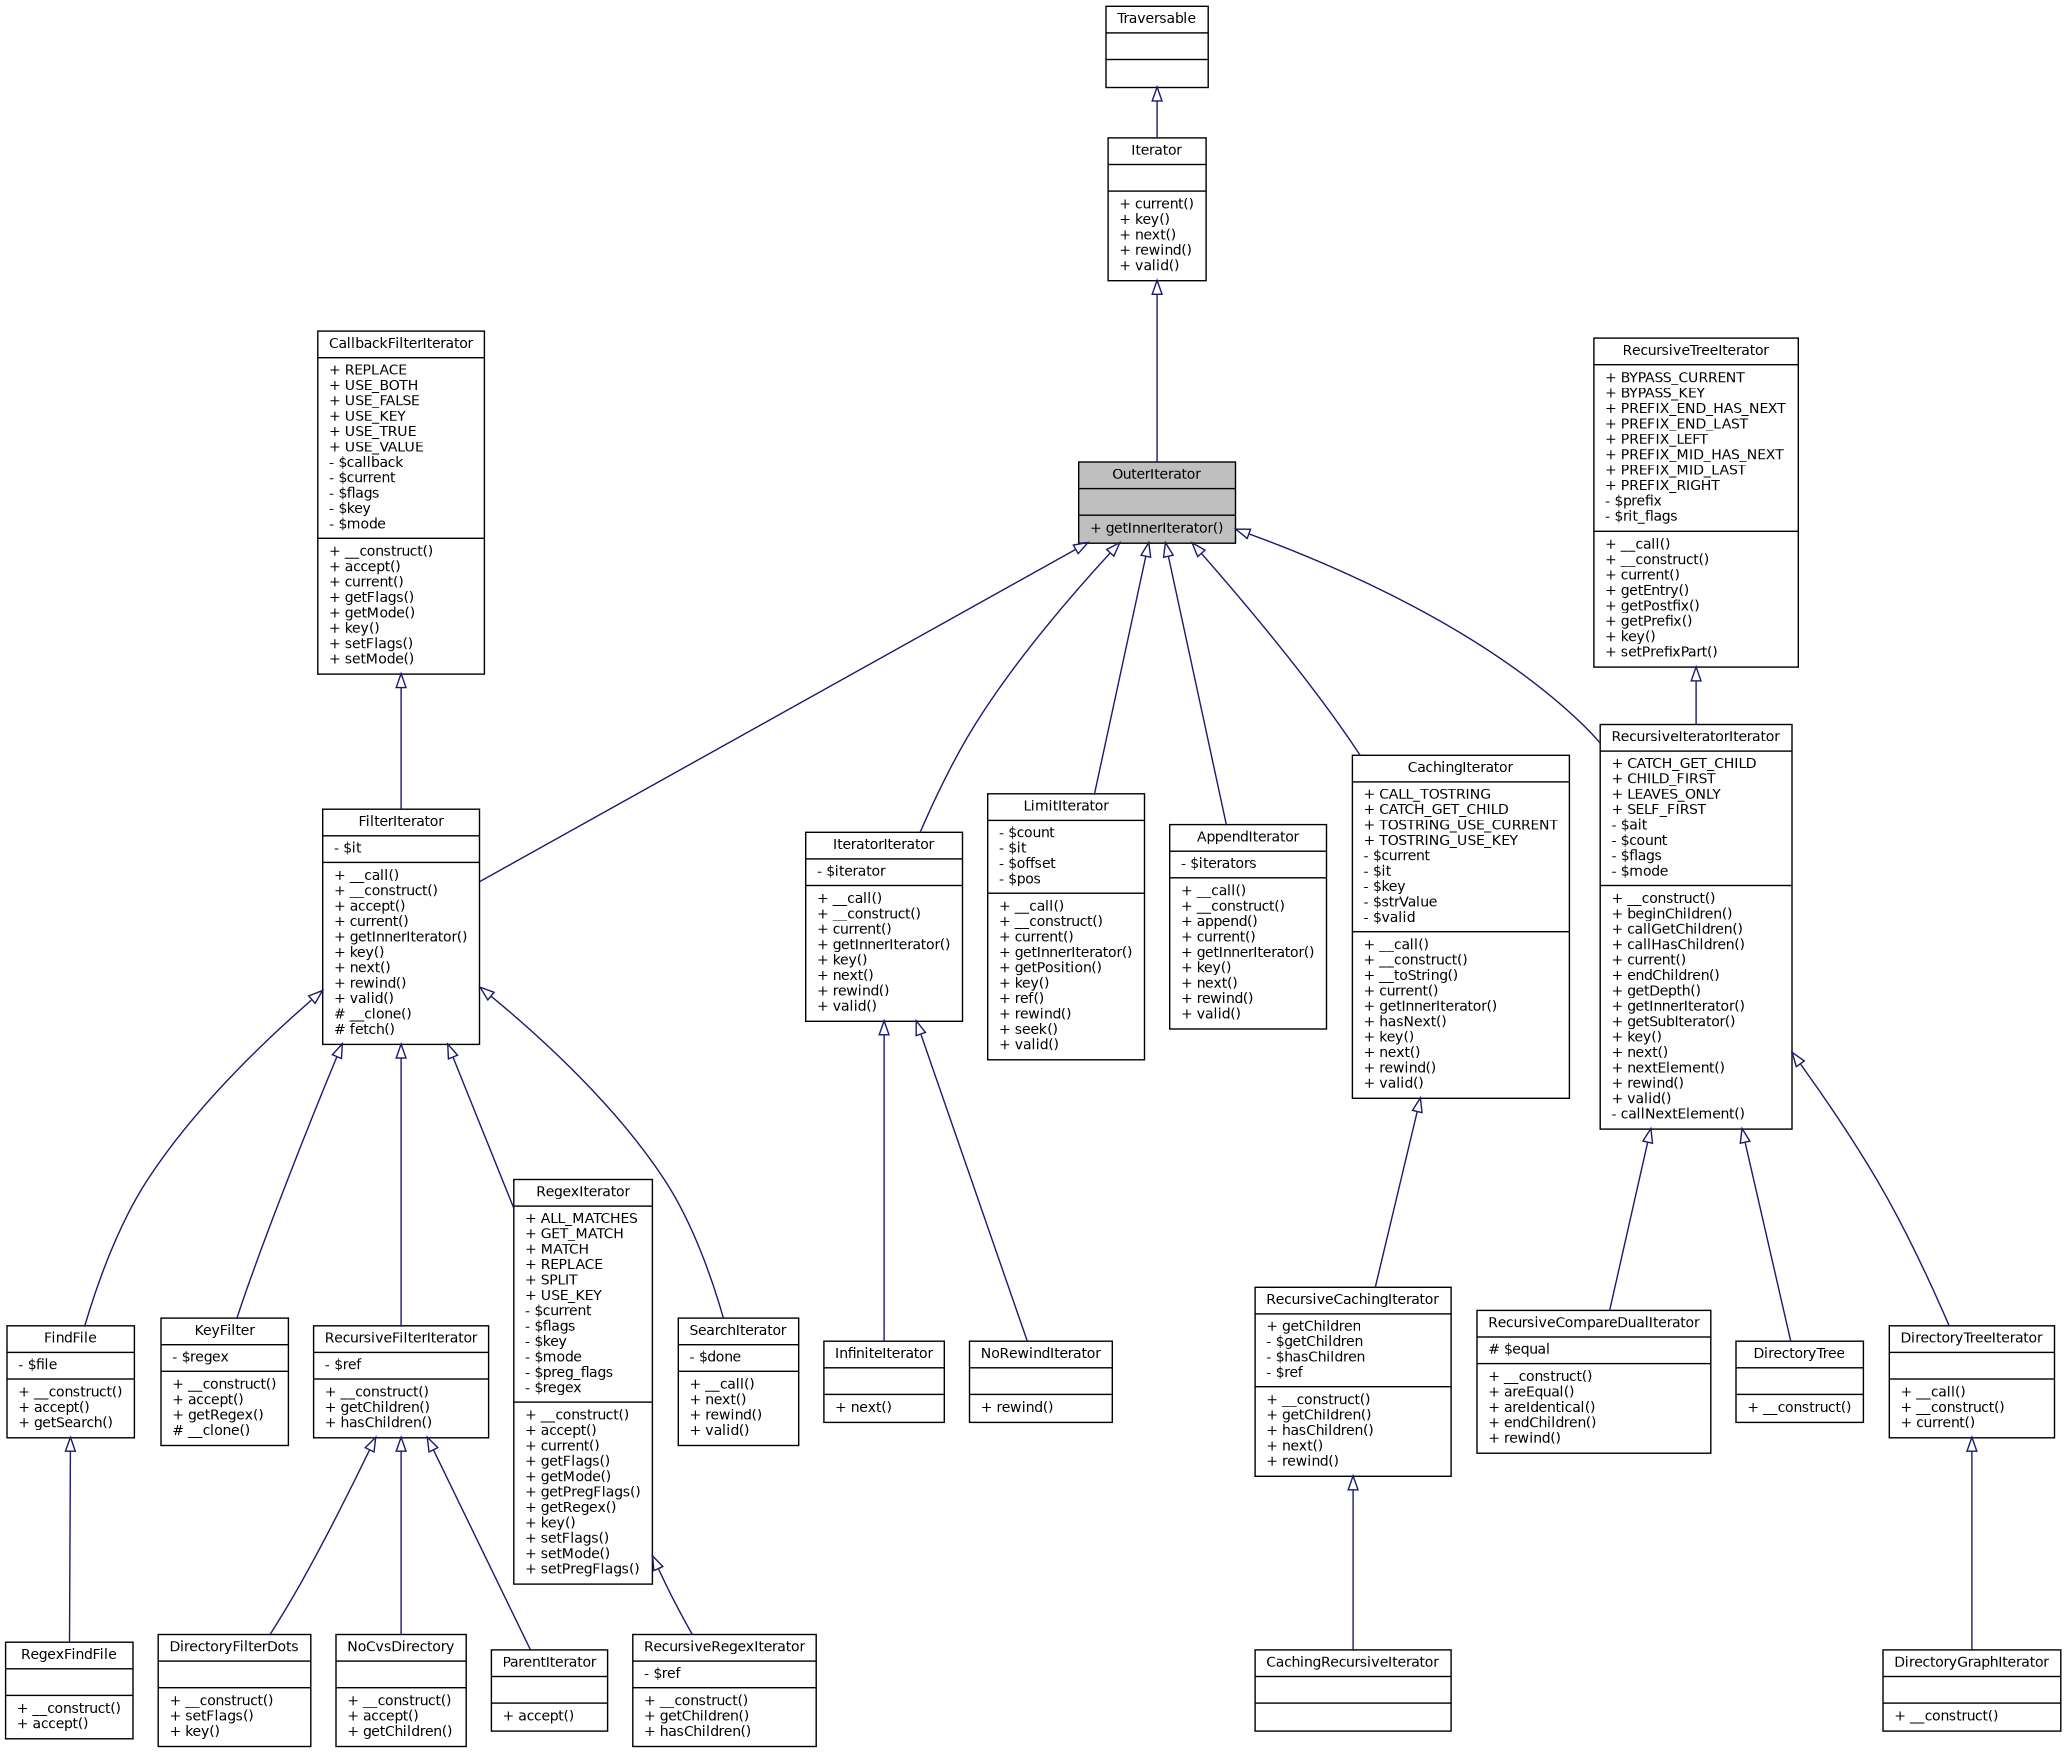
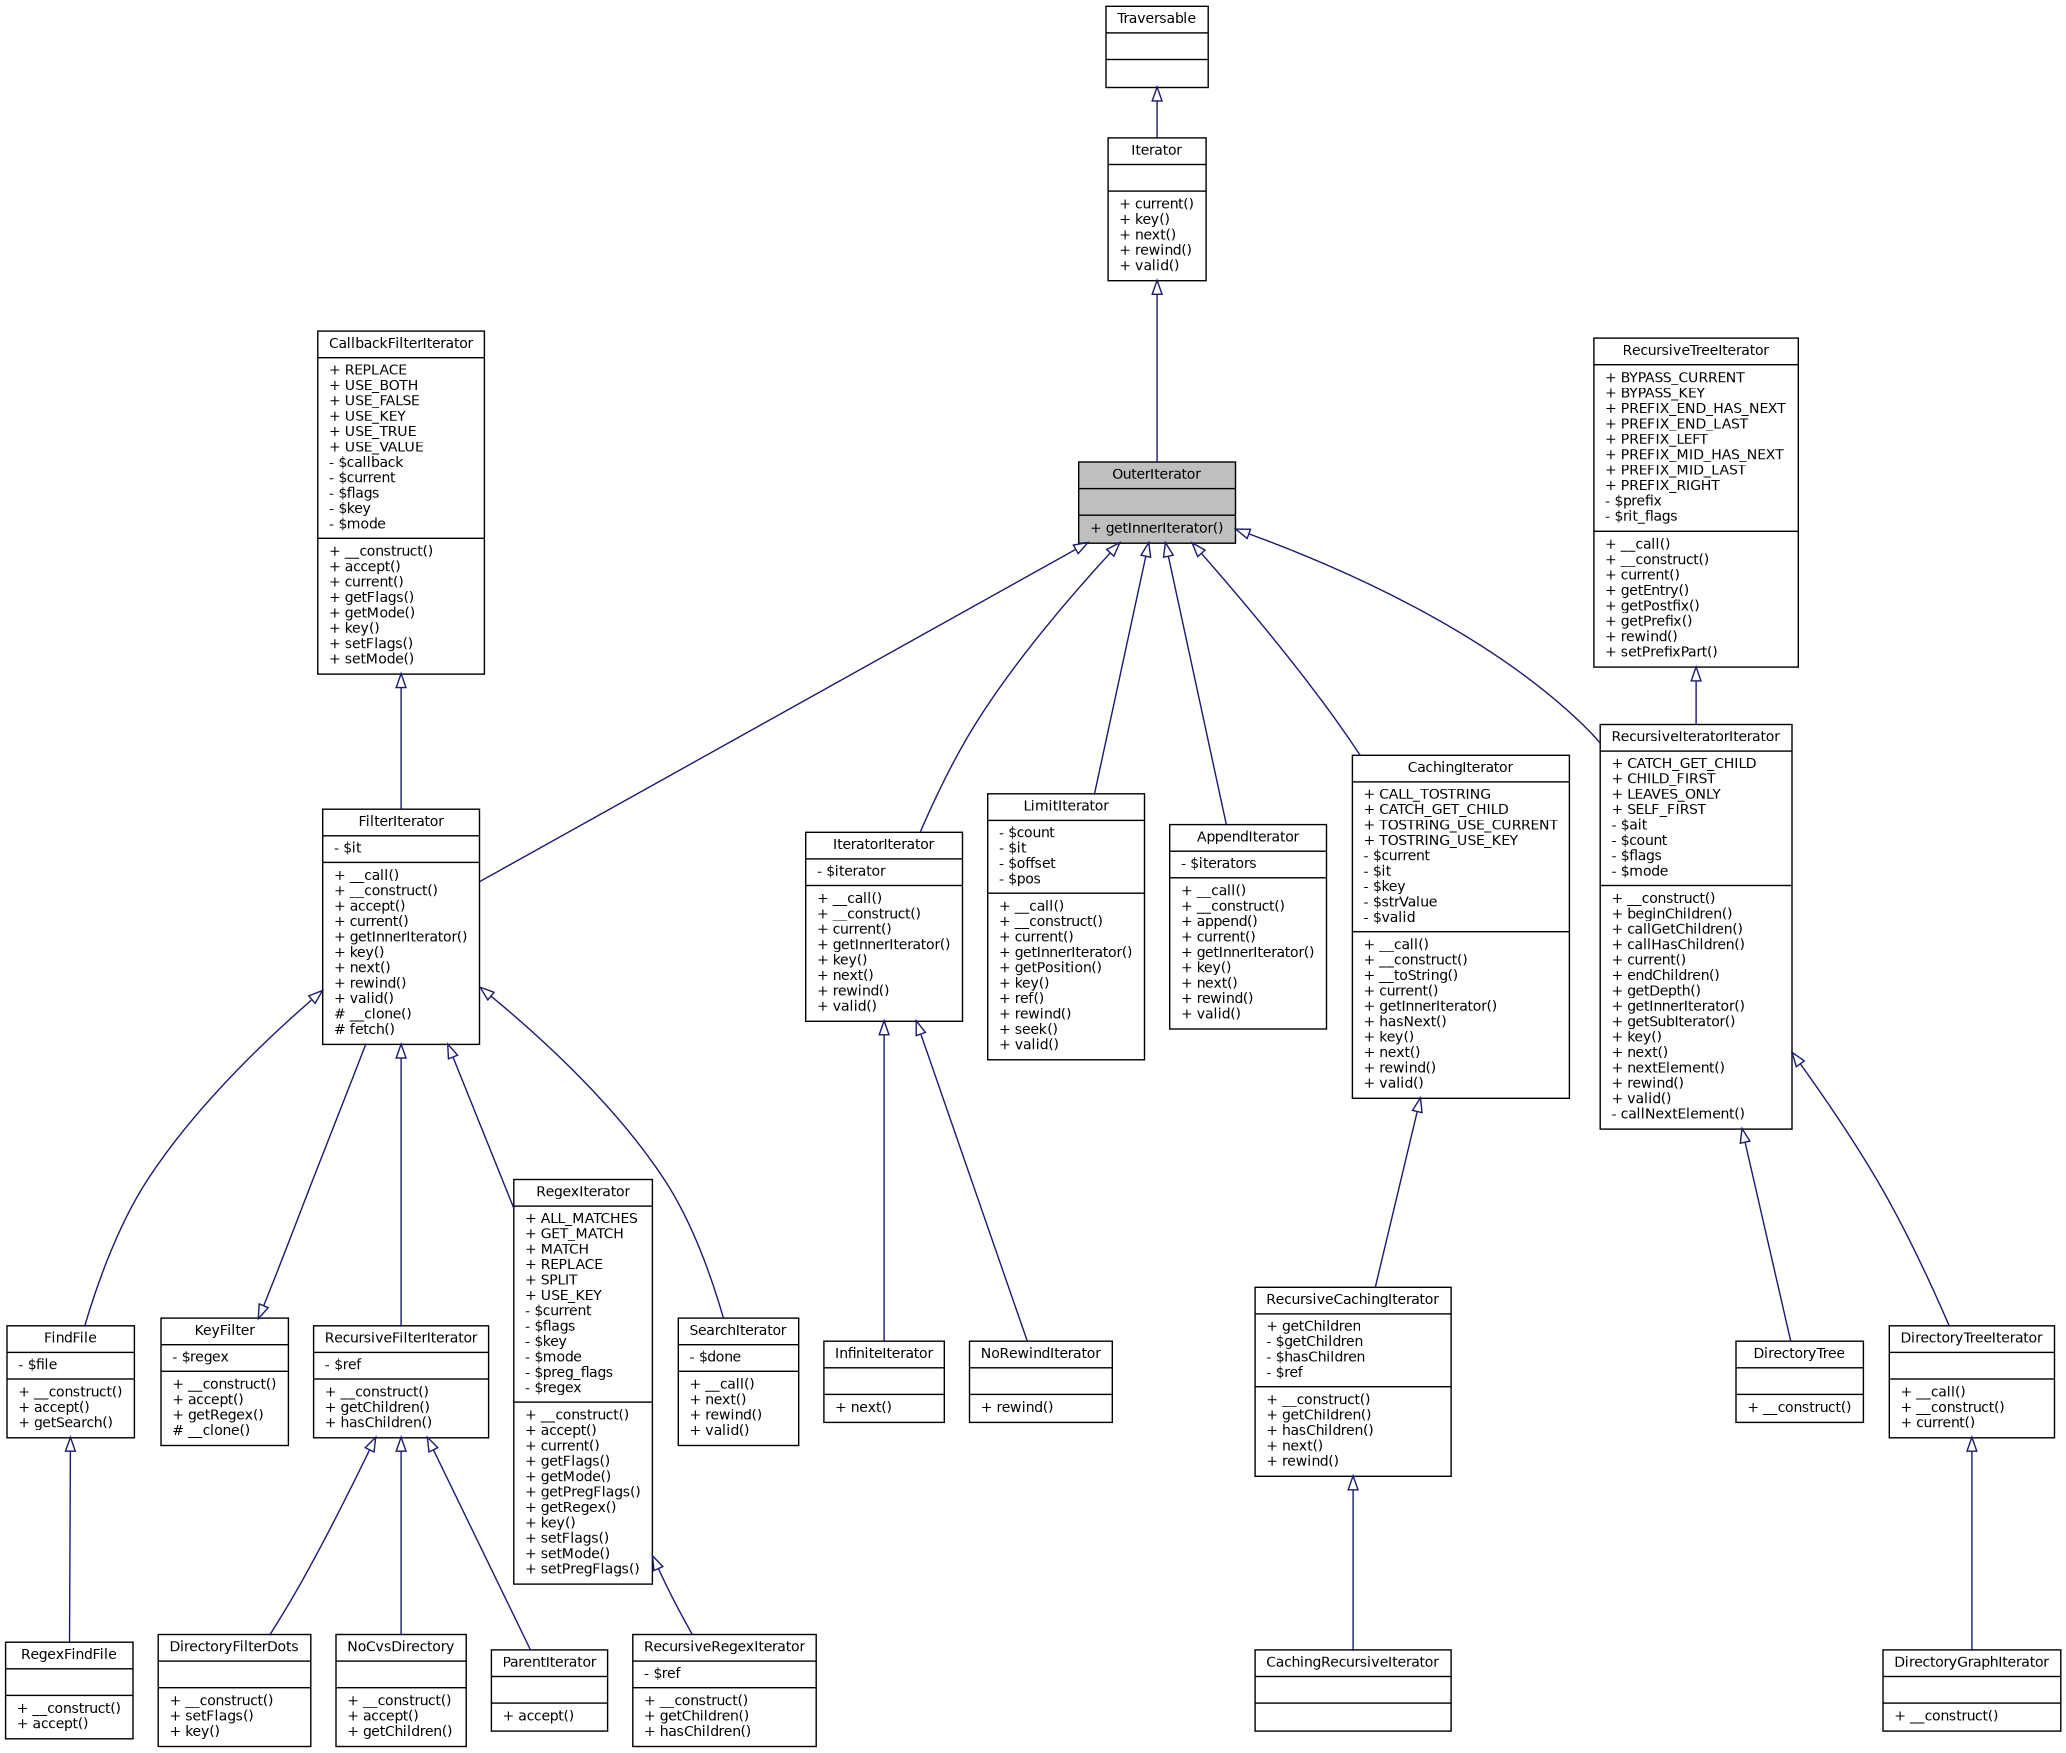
(1631, 637) -> (1642, 637)
(285, 1187) -> (315, 1175)
(1594, 1382) -> none
